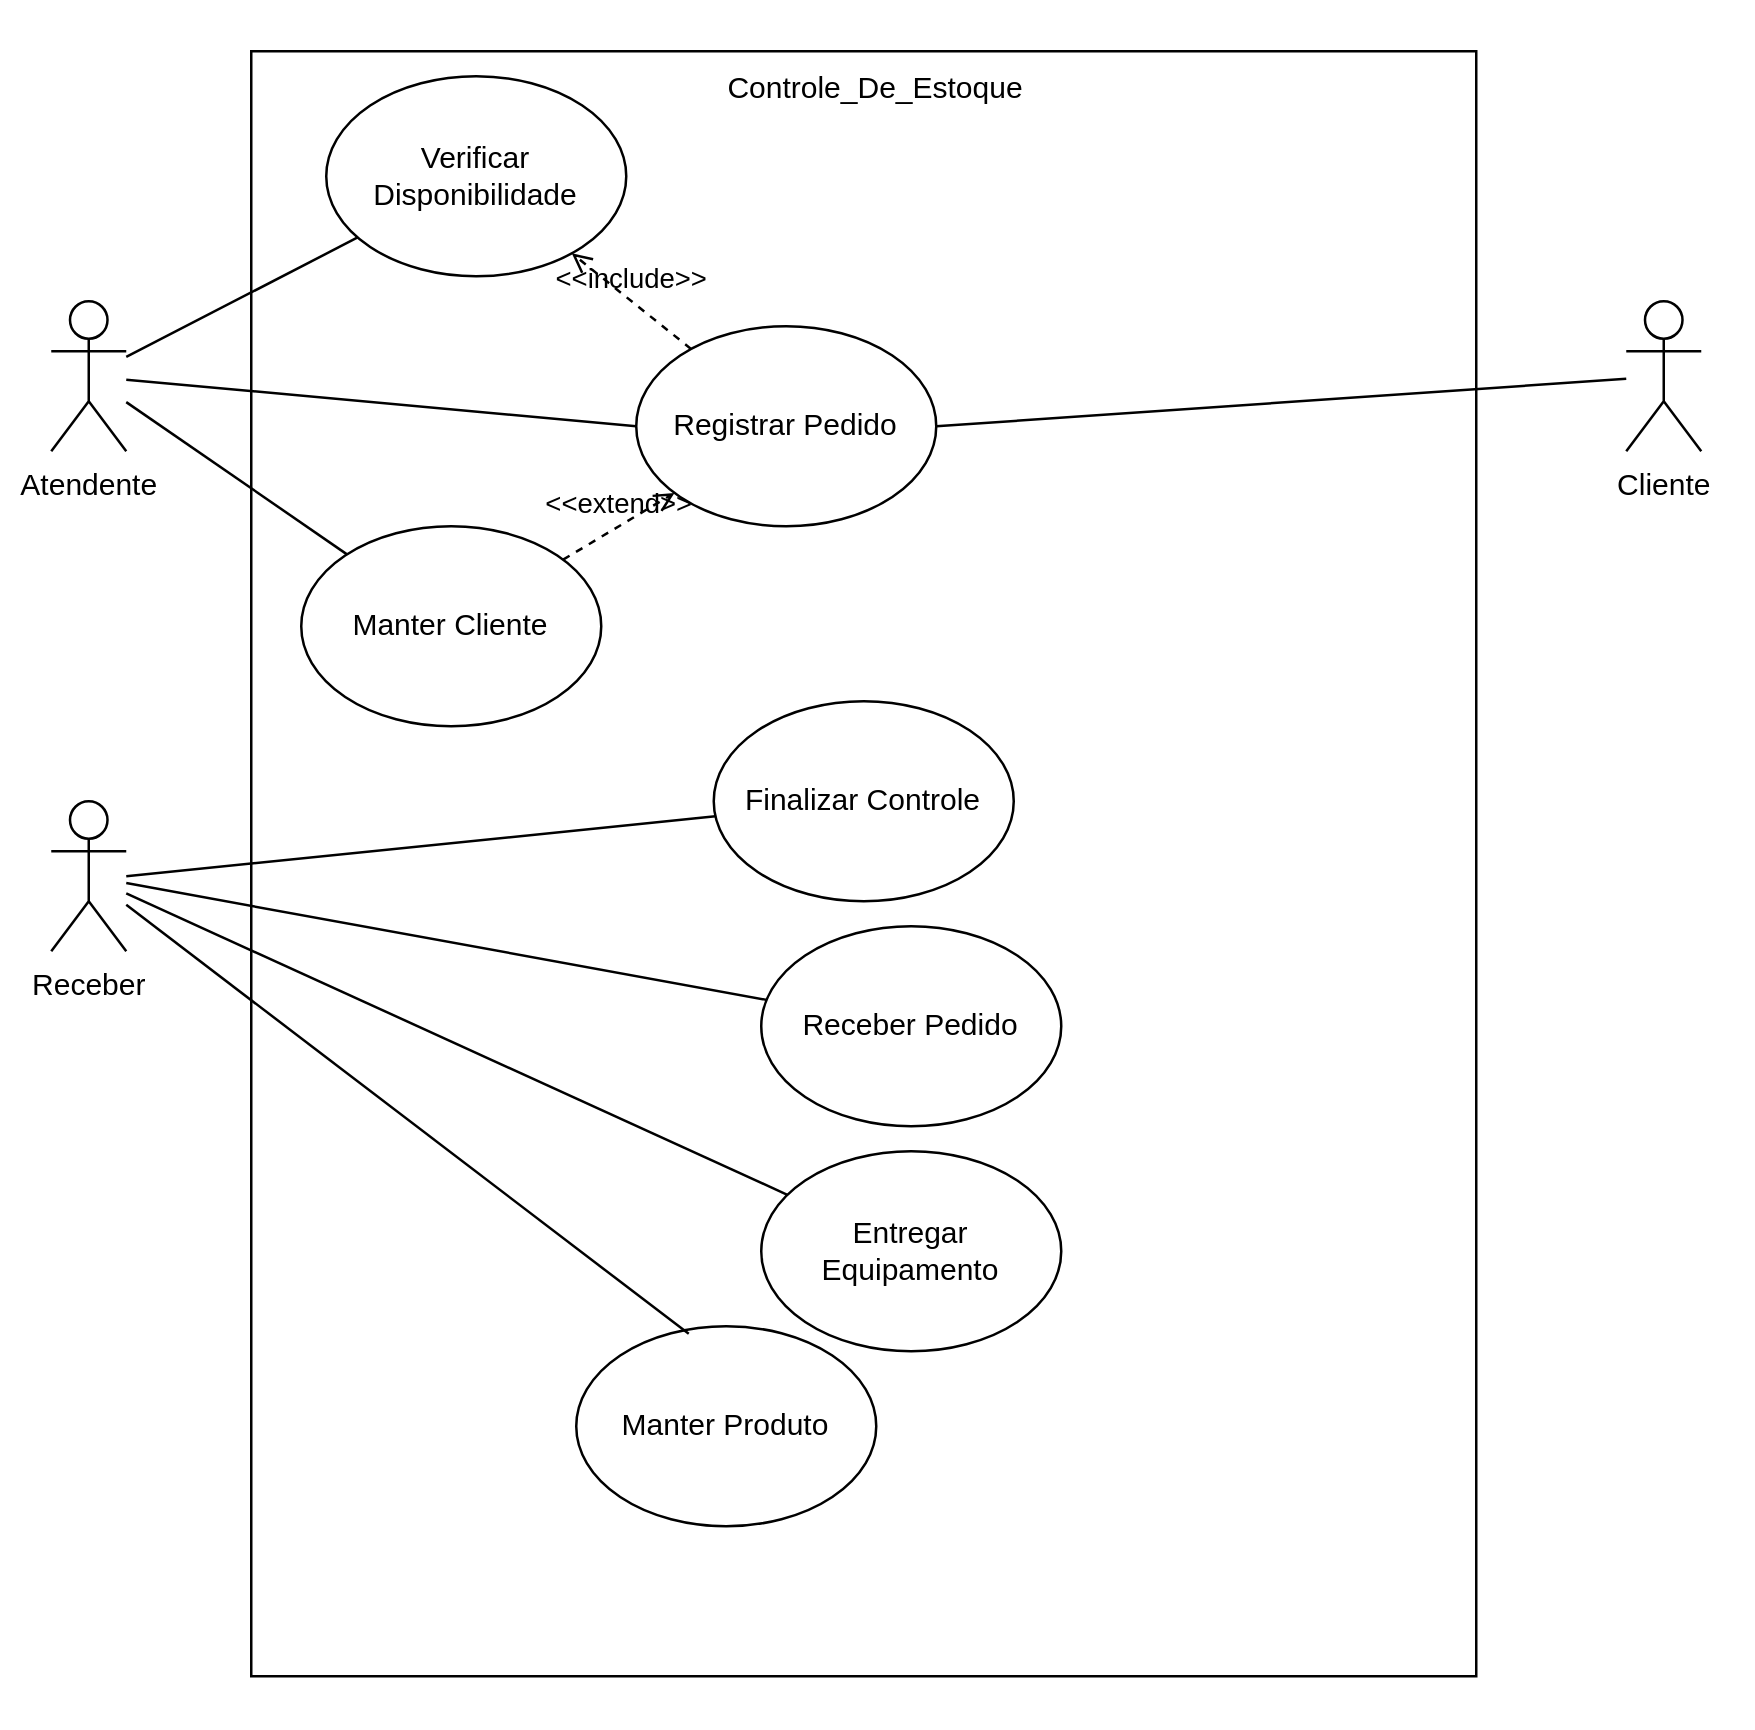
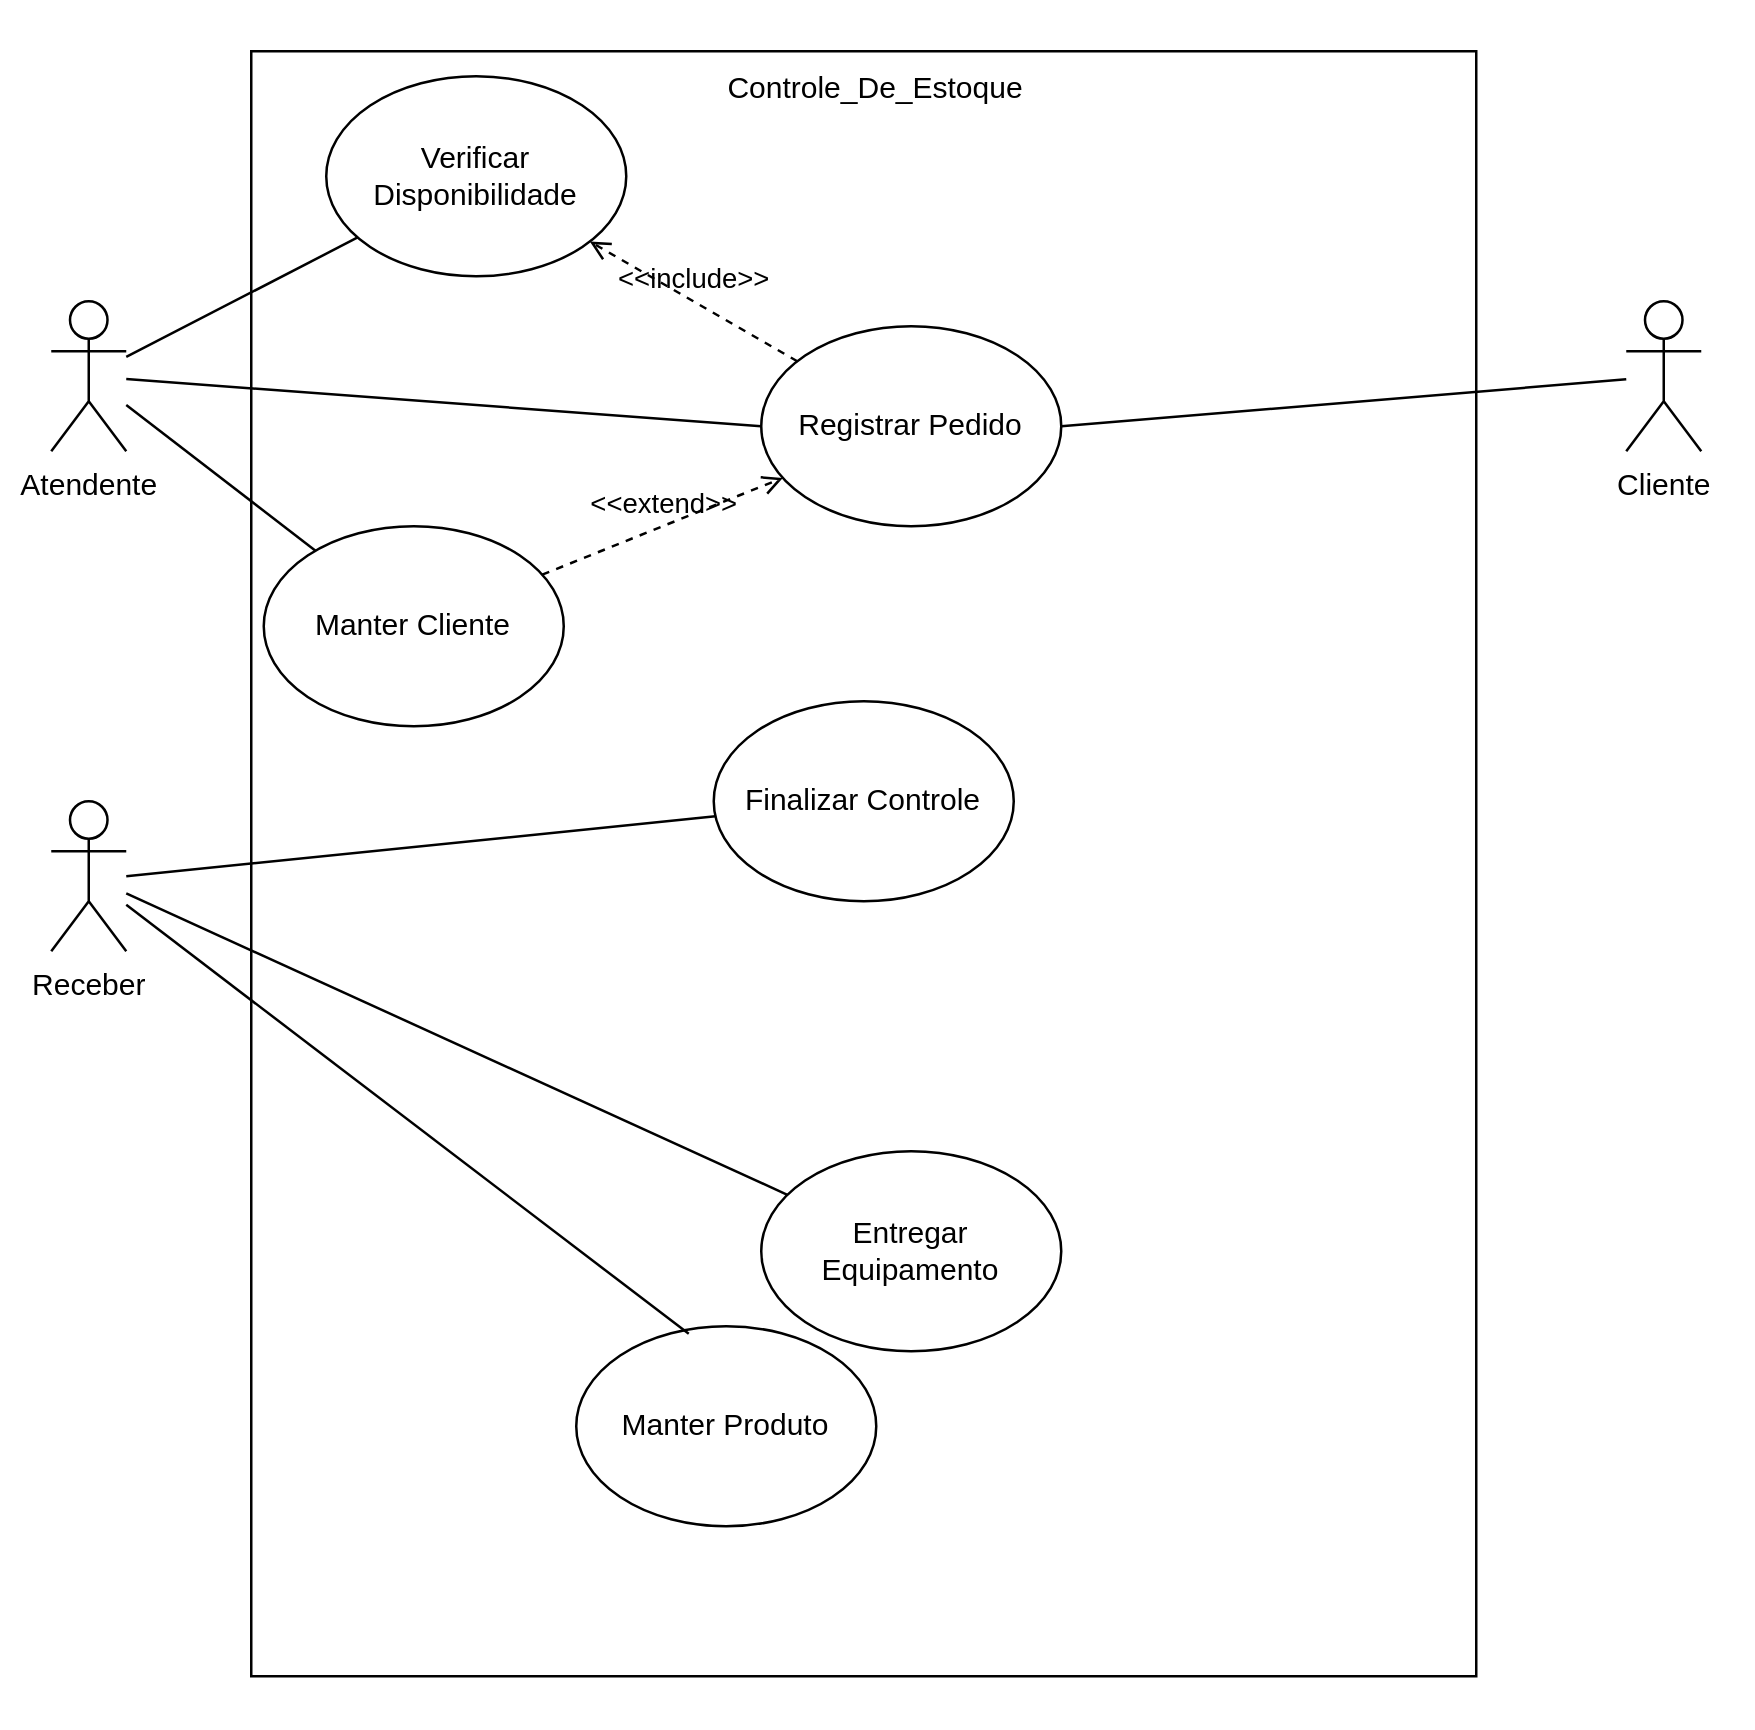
(786, 426) -> (911, 426)
(451, 626) -> (414, 626)
(446, 941) -> none
(911, 1026) -> none
